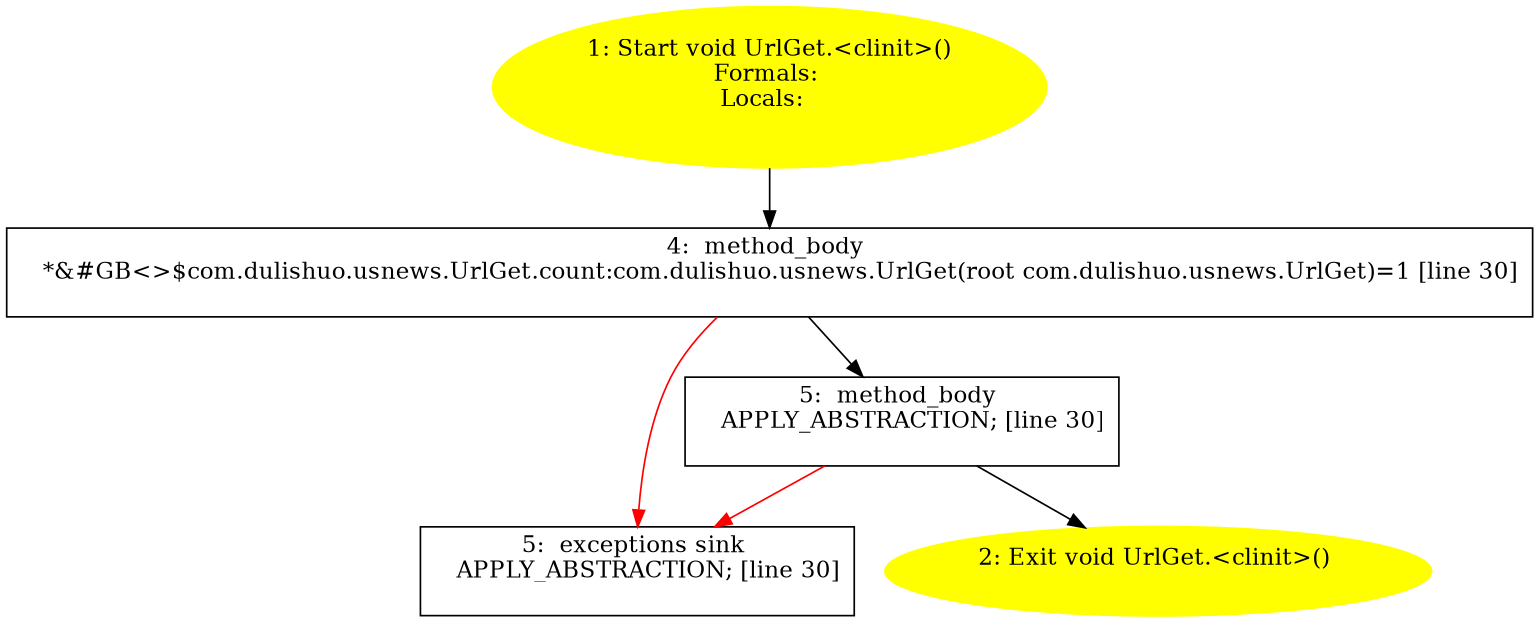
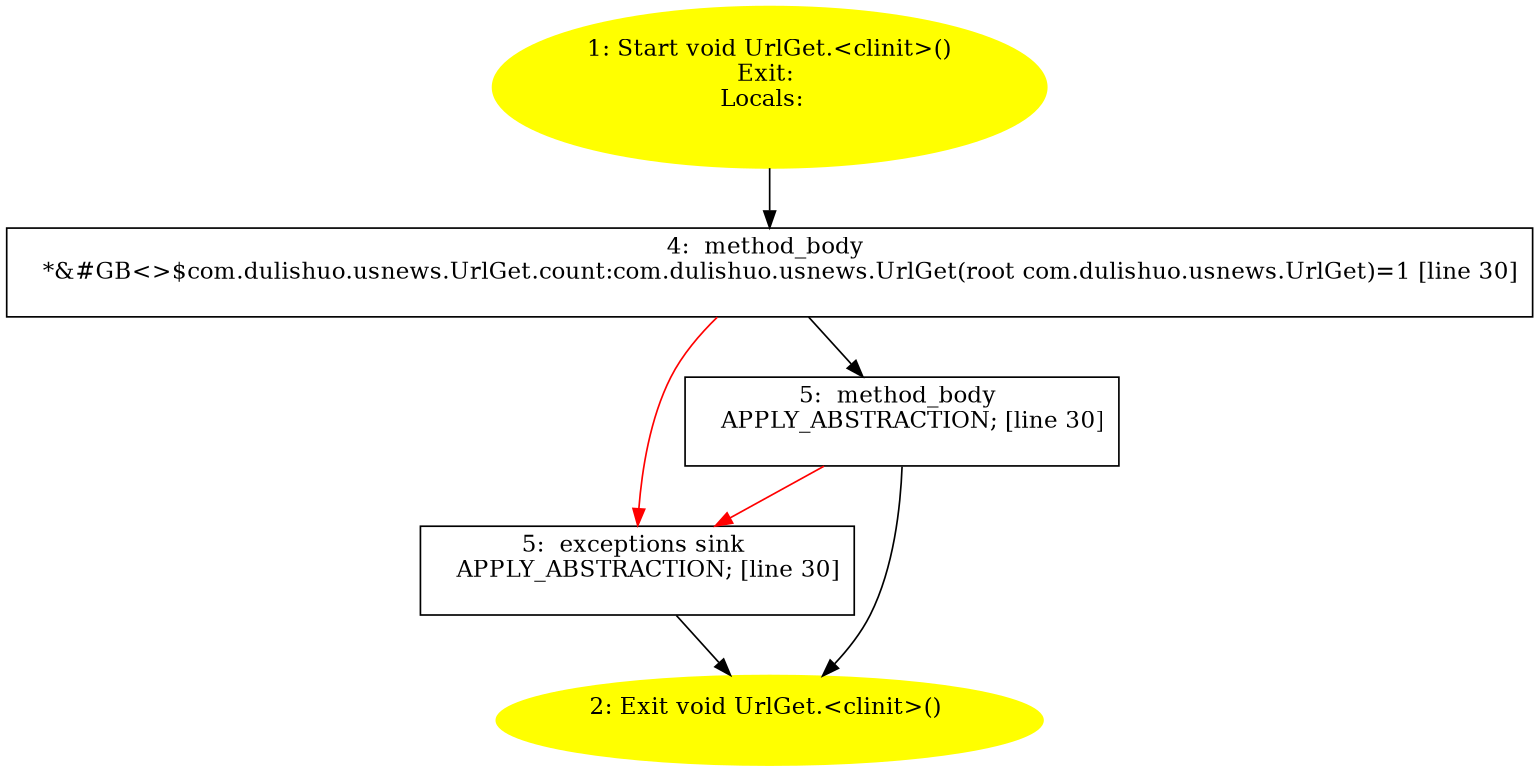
(770, 87) -> (770, 87)
none -> (698, 639)
